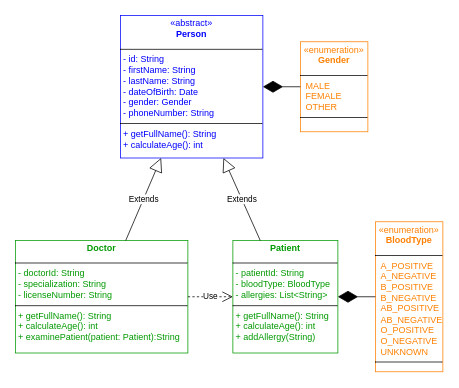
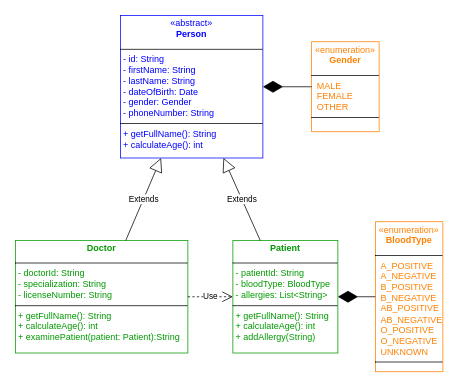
(334, 87) -> (345, 87)
